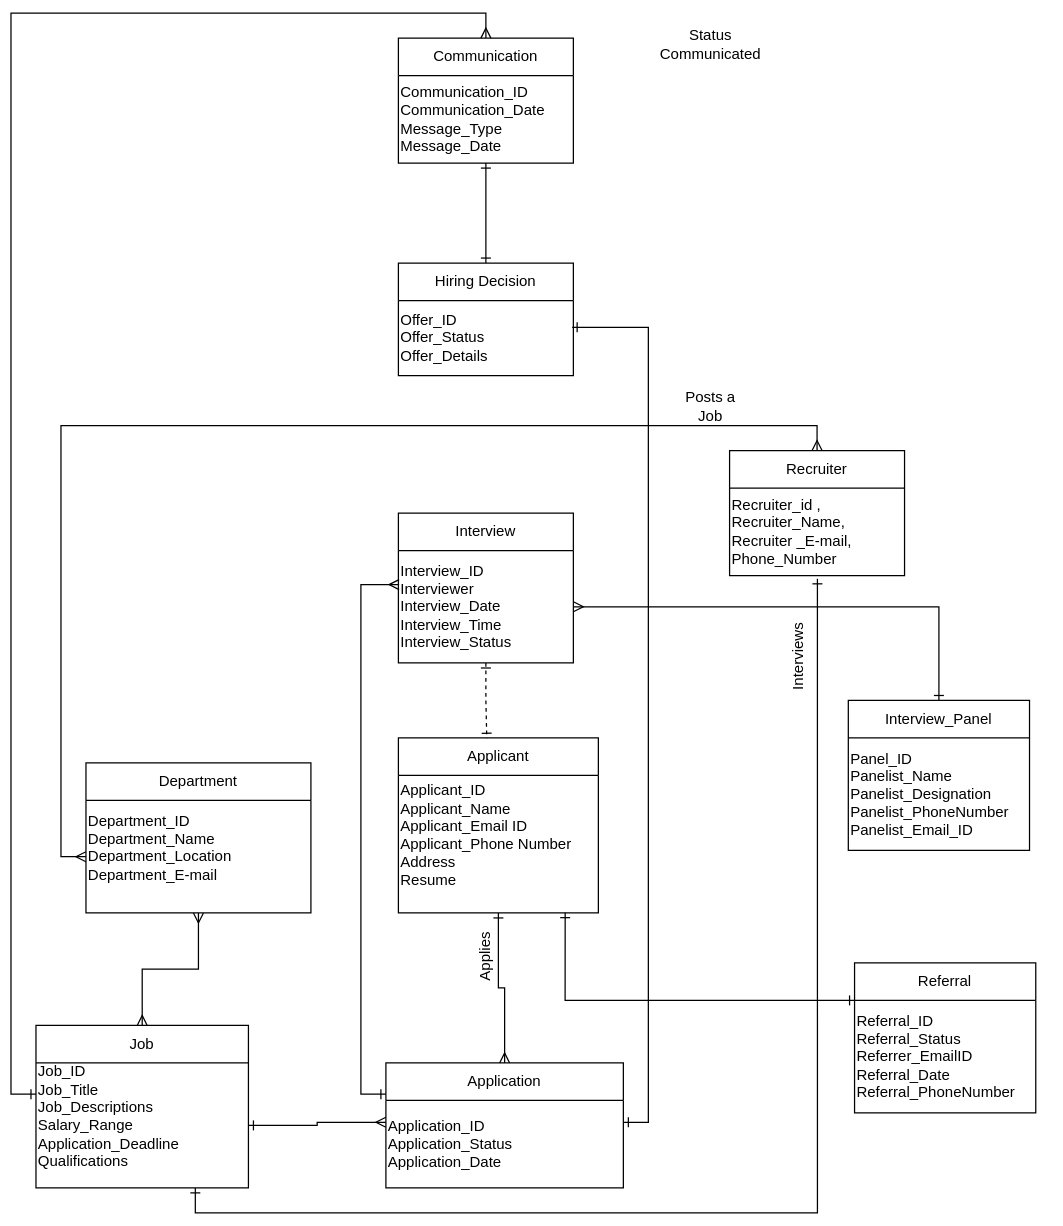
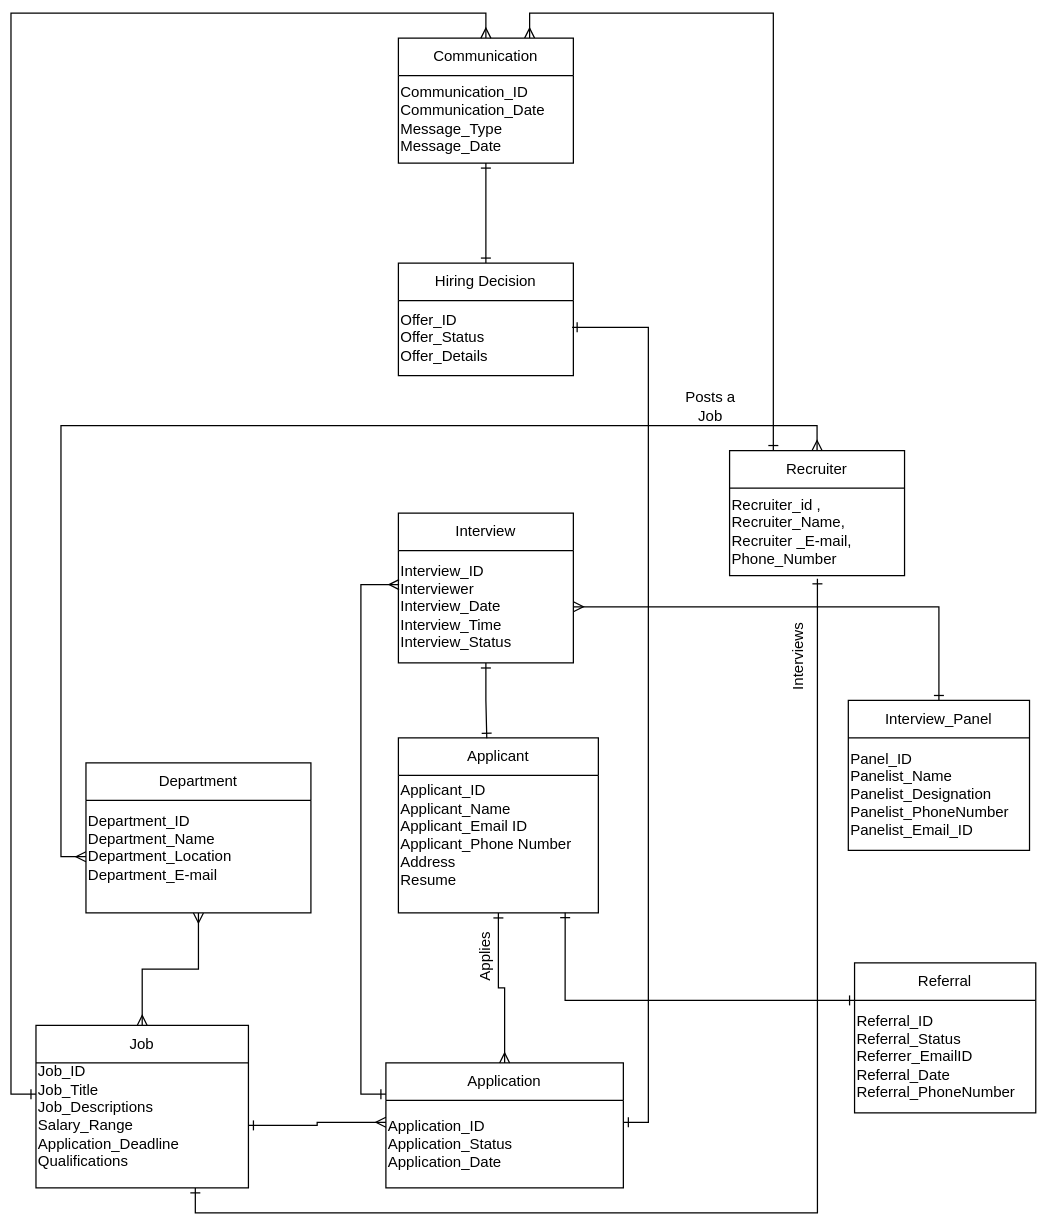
(711, 44) -> none
none -> (773, 97)
(486, 703) -> (486, 703)
